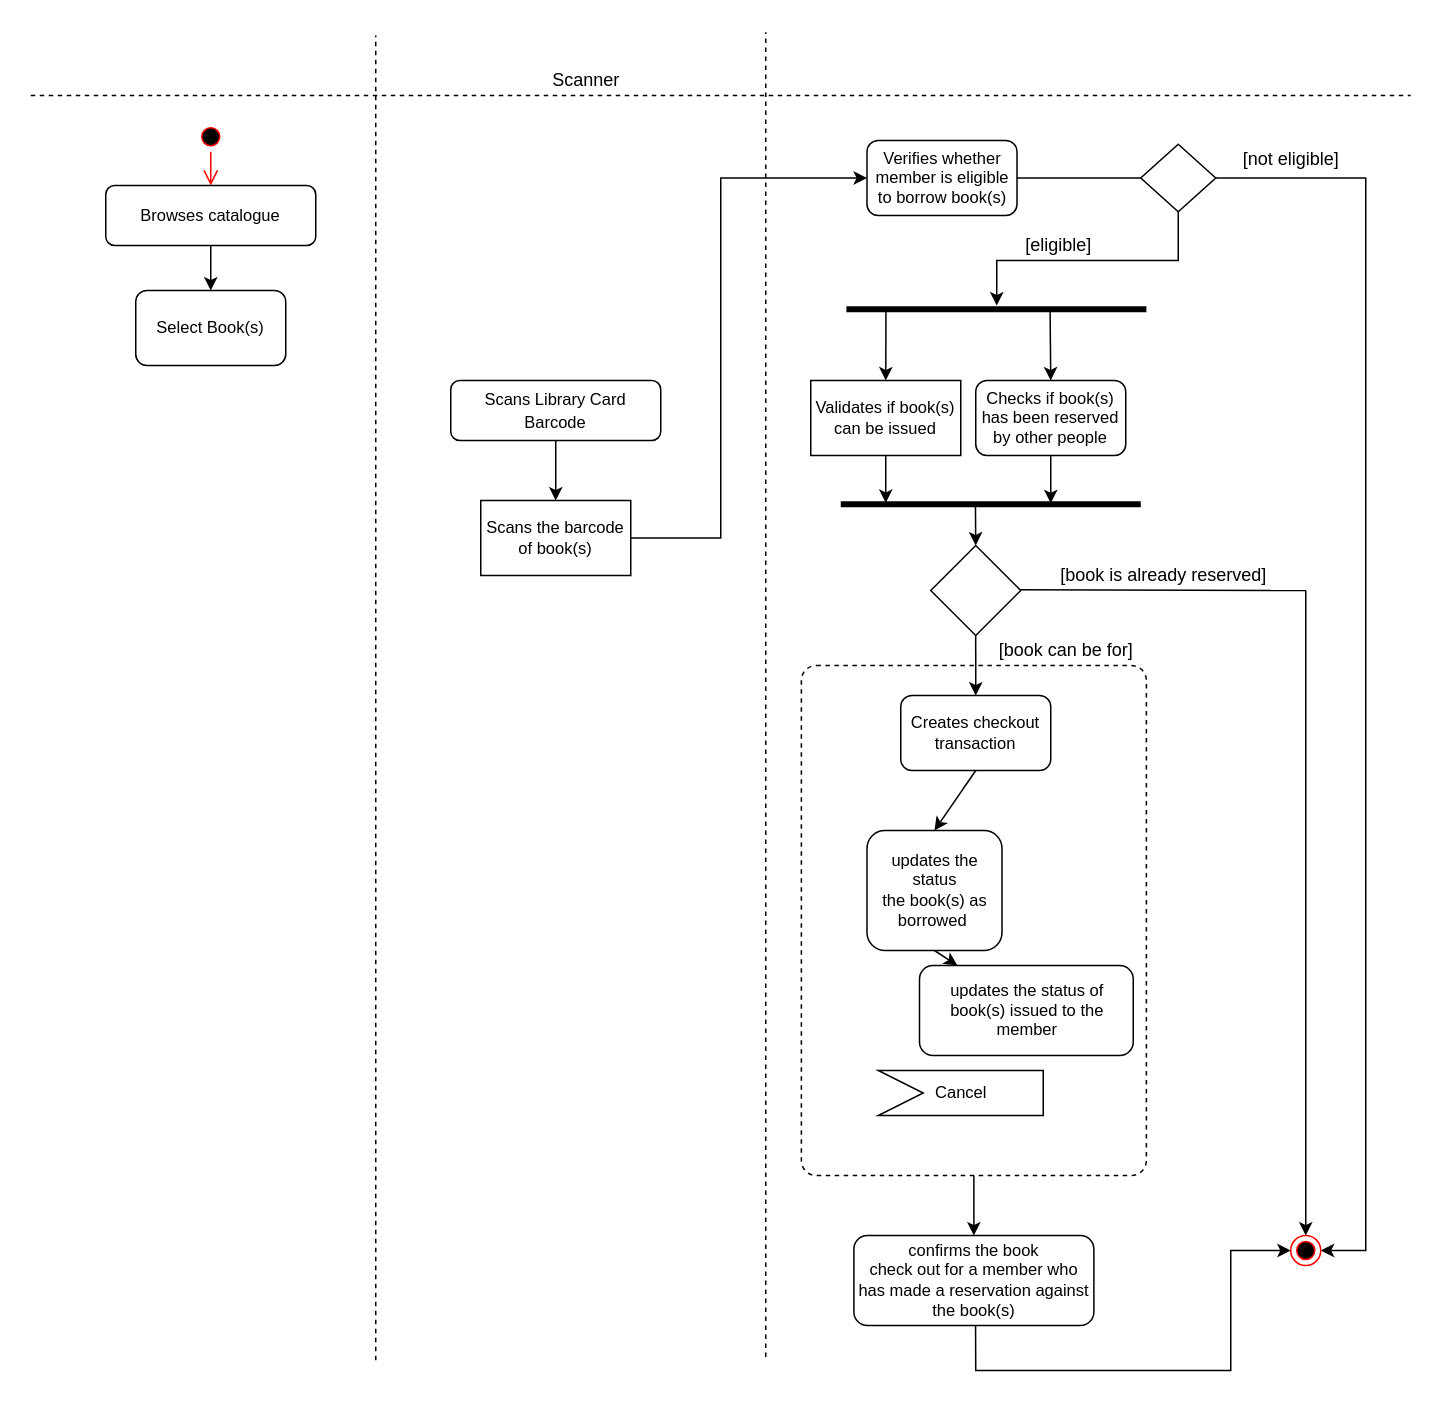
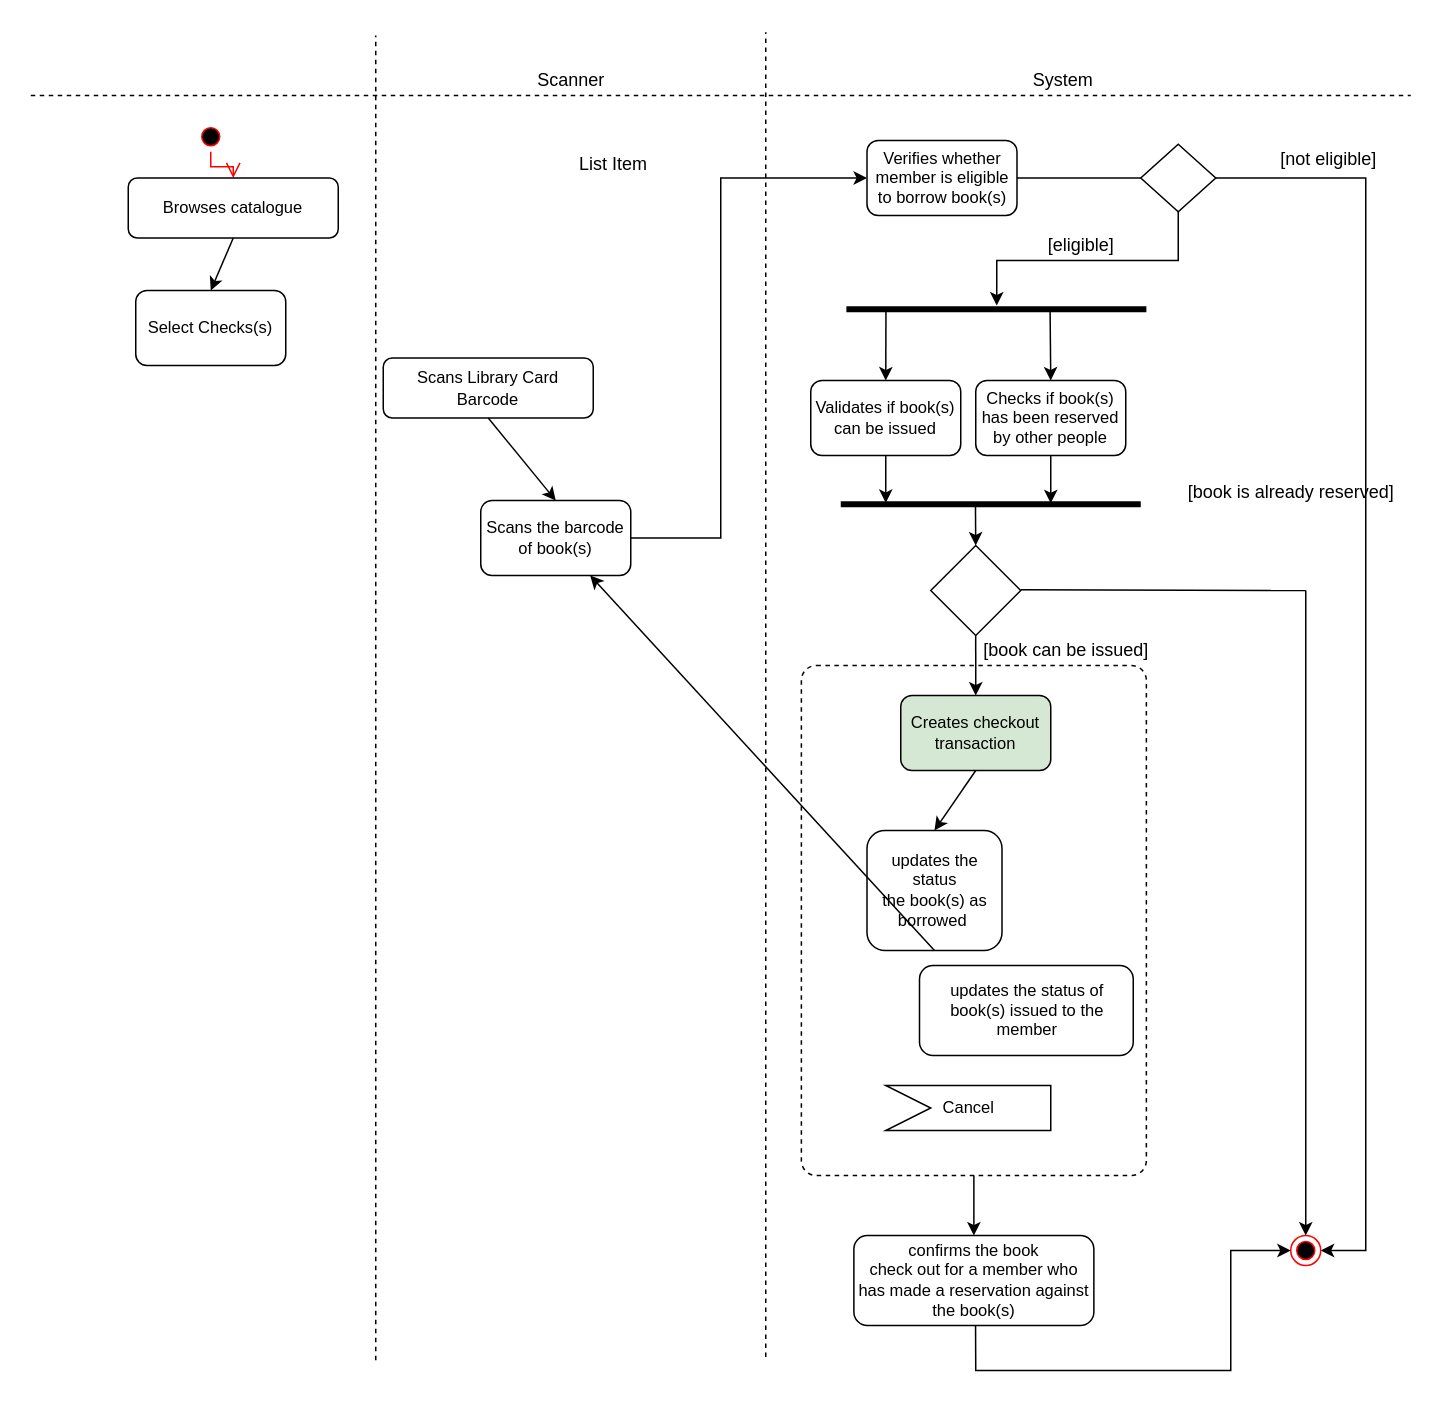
(586, 80) -> (571, 80)
none -> (1062, 80)
(1291, 159) -> (1328, 159)
none -> (631, 163)
(211, 215) -> (233, 208)
(1058, 245) -> (1081, 245)
(211, 328) -> (211, 328)
(556, 410) -> (488, 388)
(886, 418) -> (886, 418)
(556, 538) -> (556, 538)
(1163, 575) -> (1291, 493)
(1067, 650) -> (1067, 650)
(976, 733) -> (976, 733)
(942, 955) -> (767, 767)
(961, 1093) -> (968, 1108)
